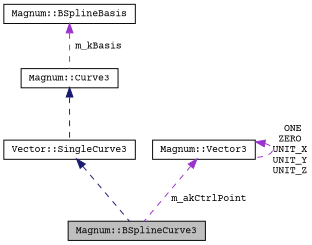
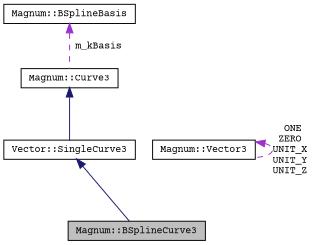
(70, 119) -> (70, 119)
(106, 194) -> (106, 194)
(167, 194) -> none
